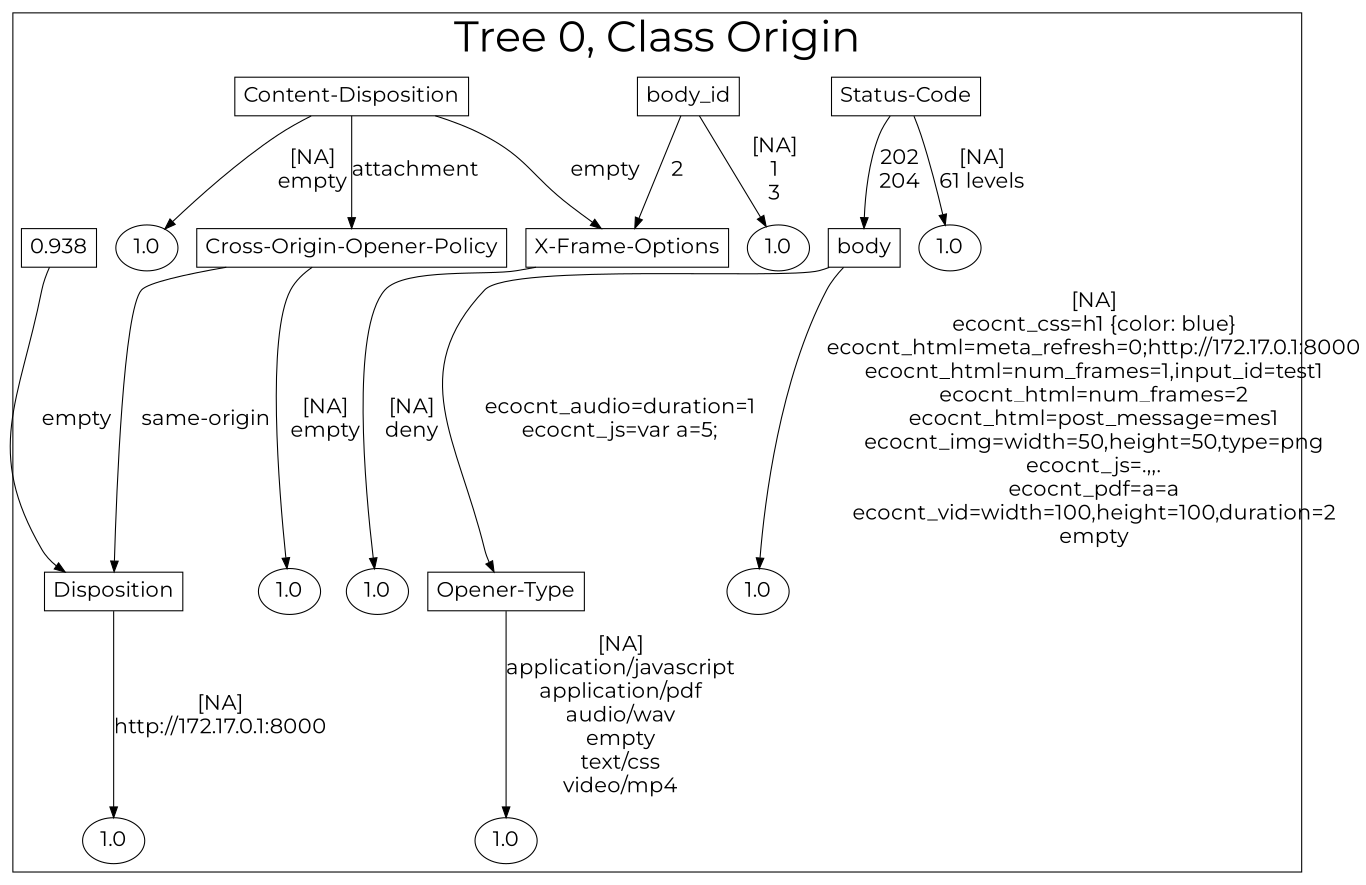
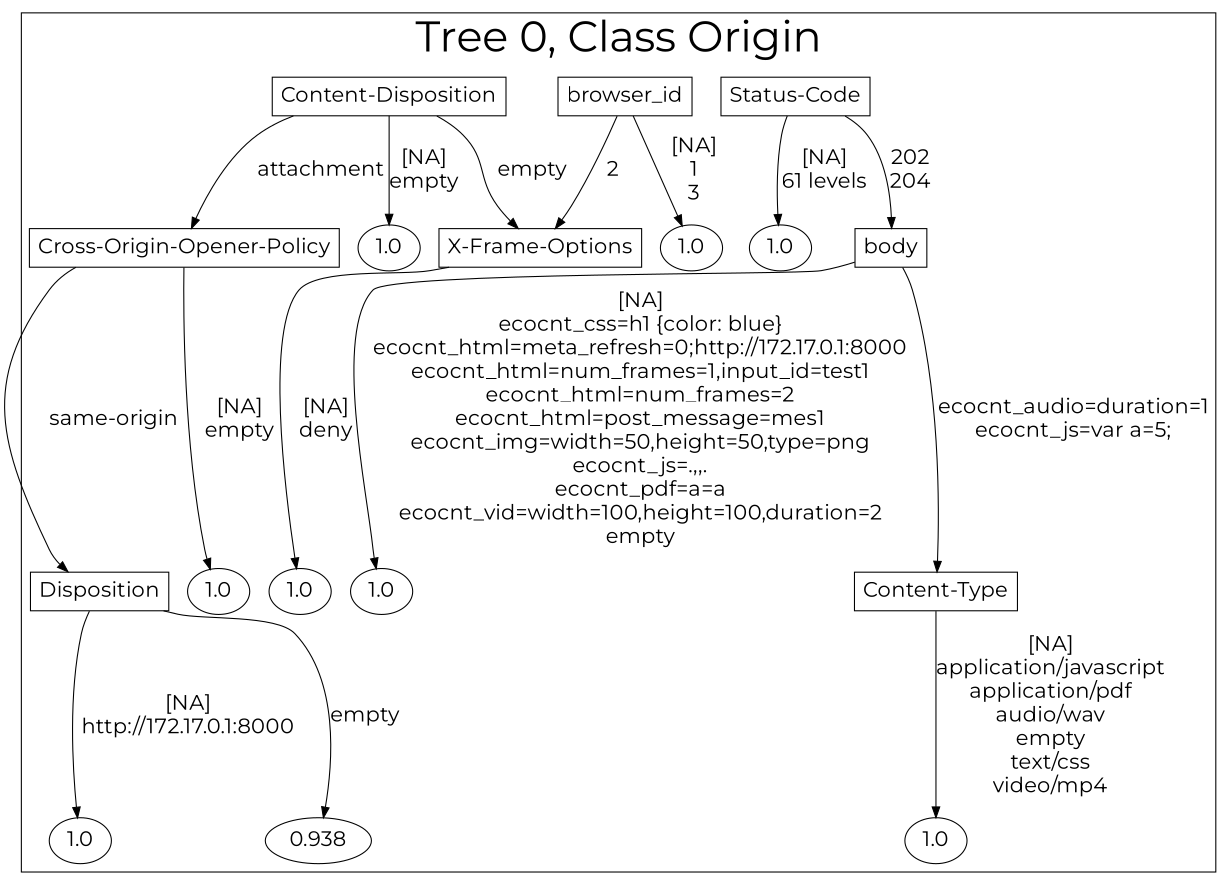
(688, 96) -> (625, 96)
(59, 248) -> (318, 841)
(20, 381) -> (309, 653)
(506, 591) -> (936, 591)
